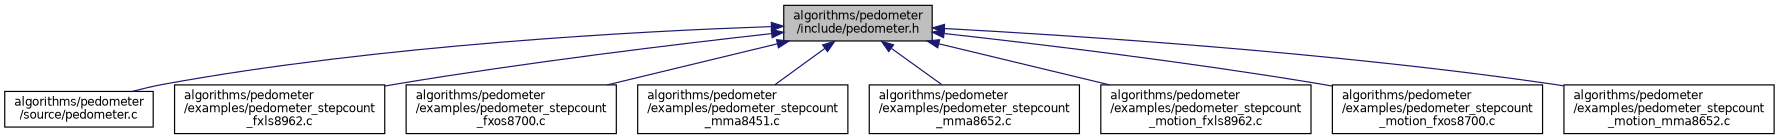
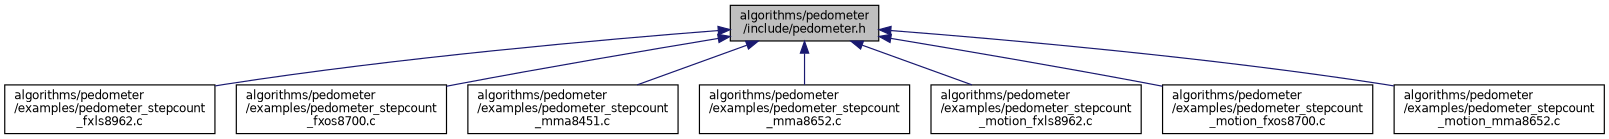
(79, 109) -> none
